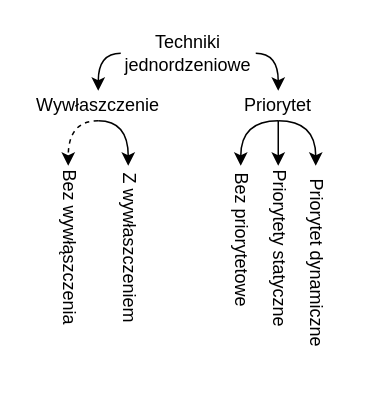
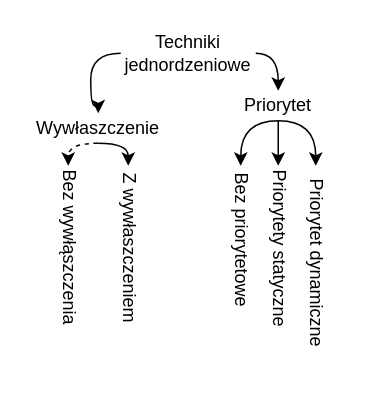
(98, 106) -> (98, 128)
